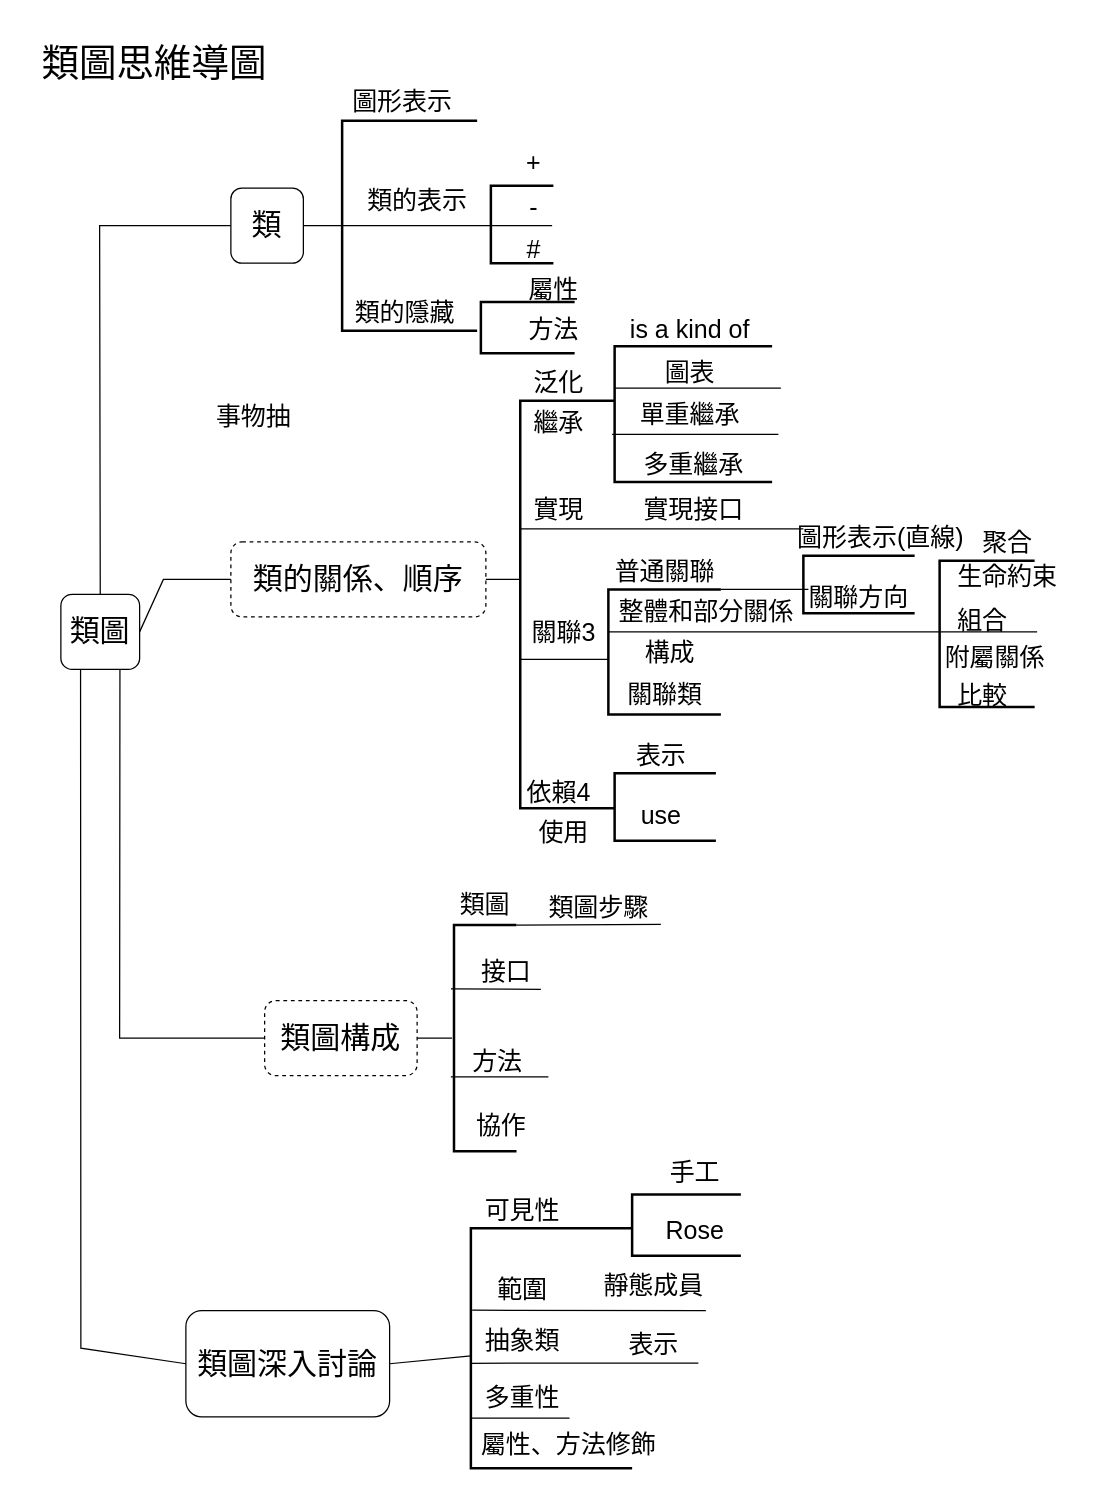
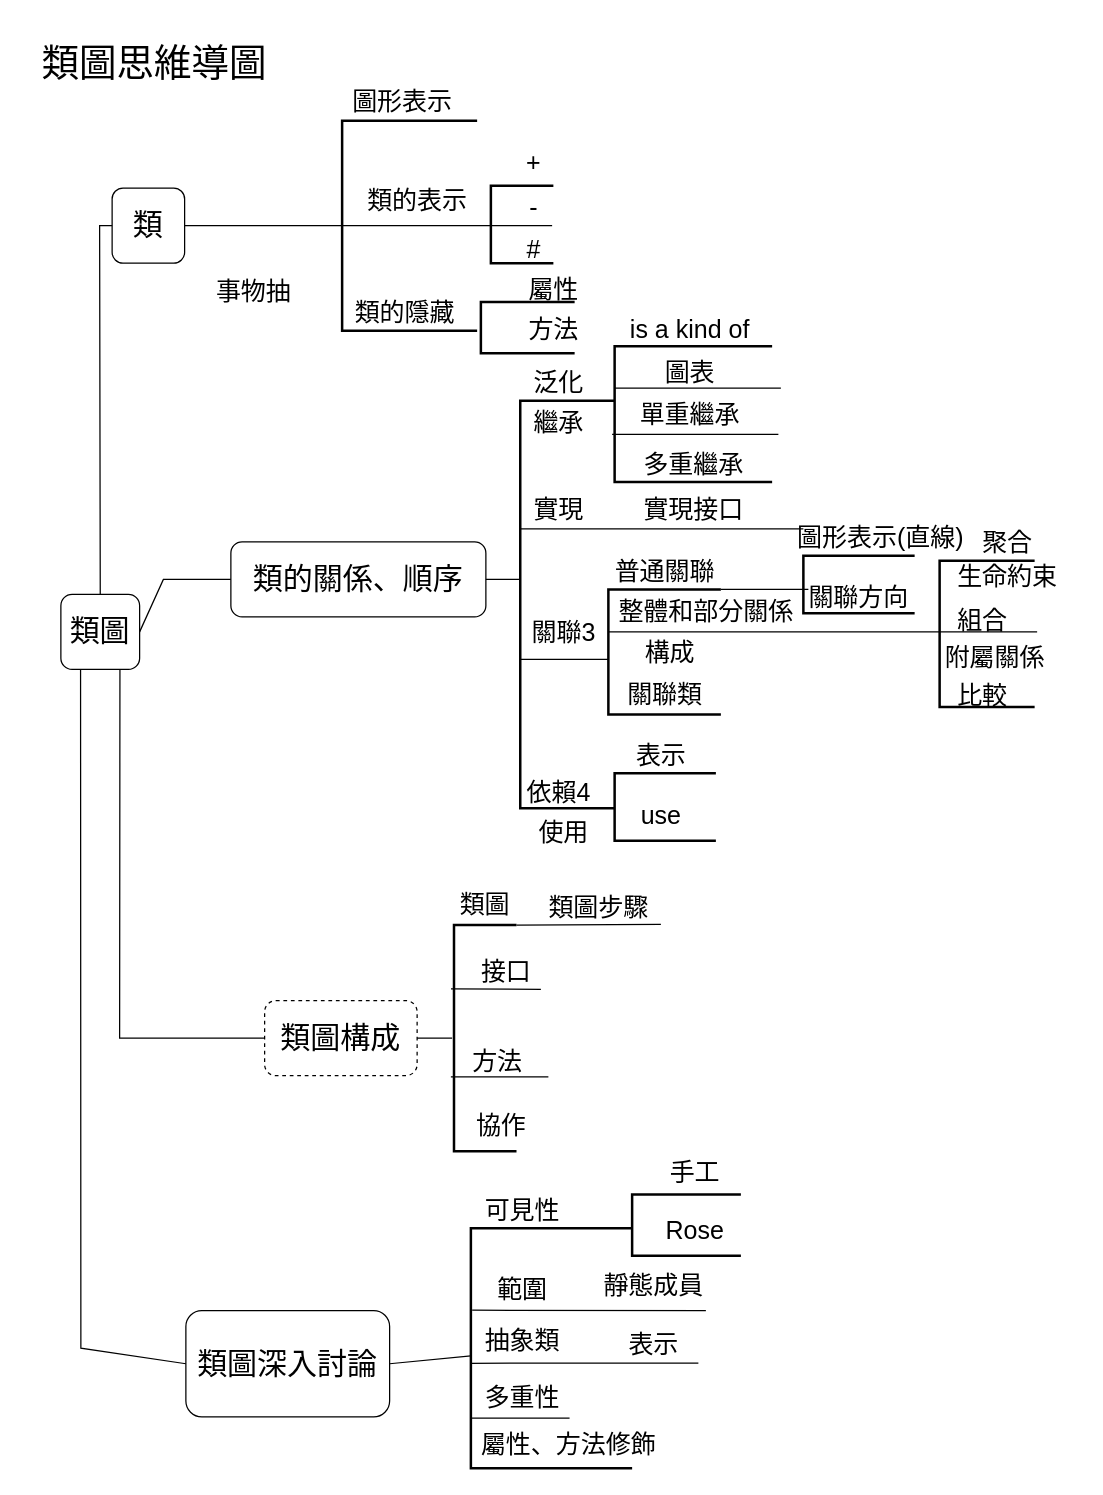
(267, 226) -> (148, 226)
(254, 415) -> (254, 290)
(358, 579) -> (358, 579)
